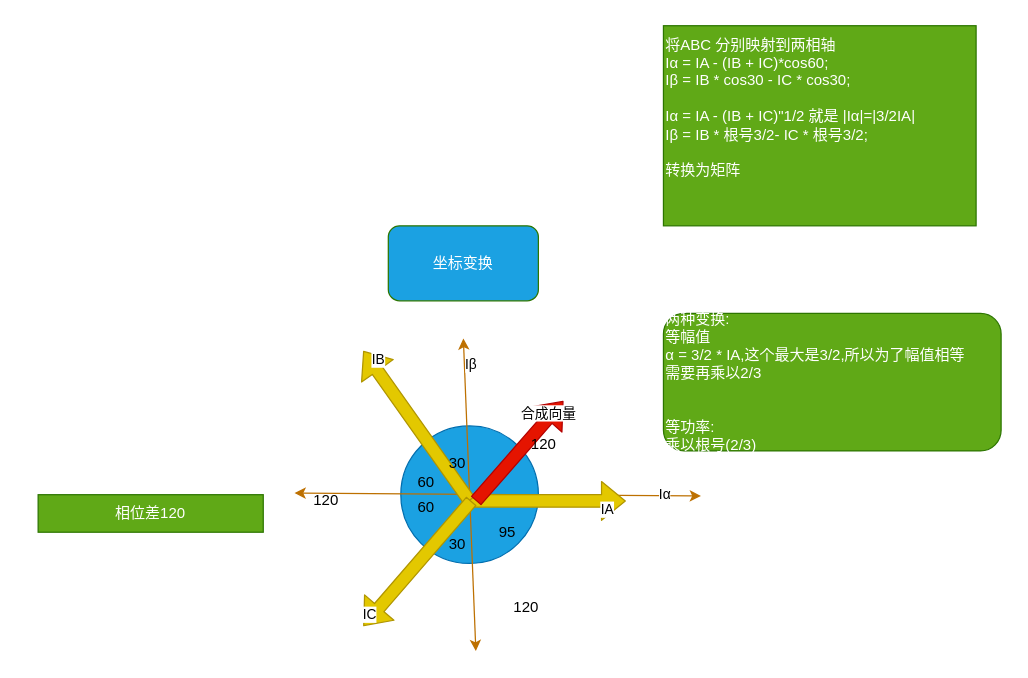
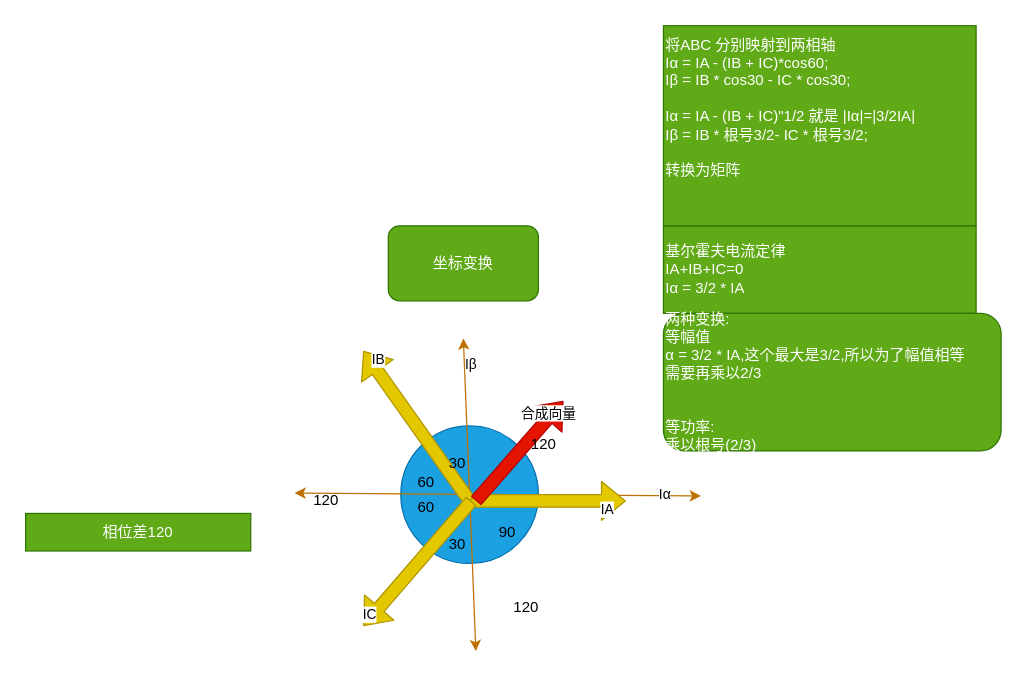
(463, 263) -> (463, 263)
none -> (819, 269)
(151, 513) -> (138, 532)
(508, 532) -> (508, 532)
